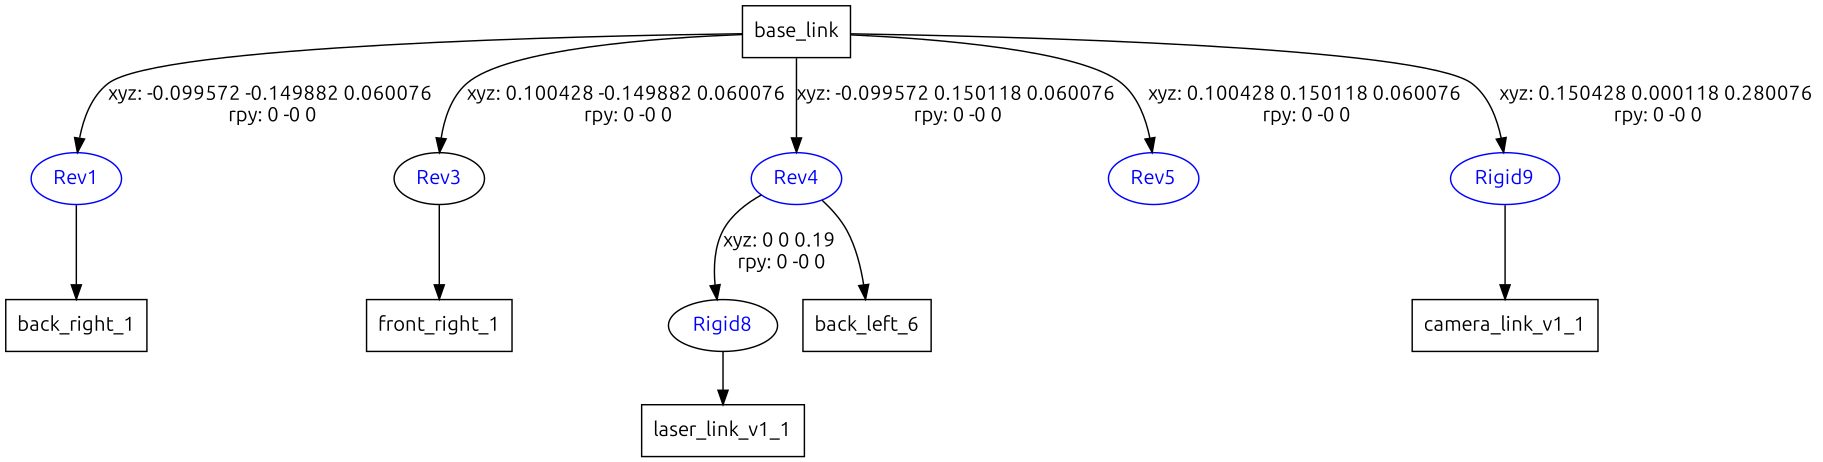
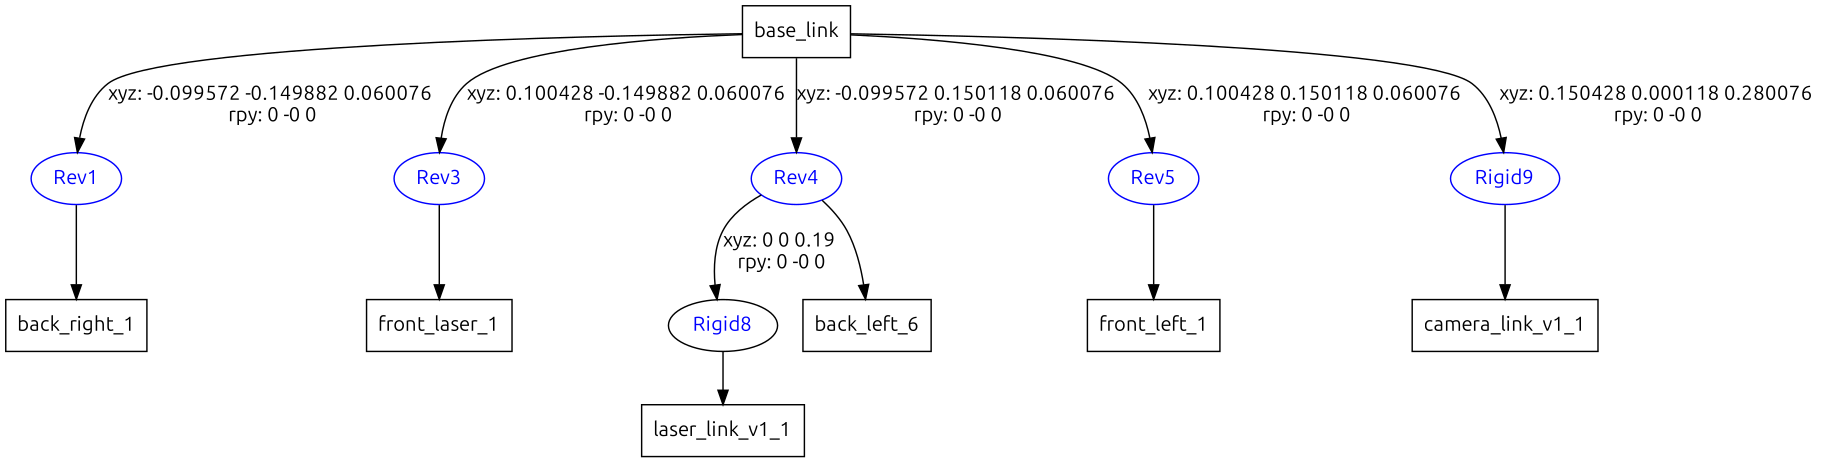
(439, 179) -> (439, 179)
(439, 326) -> (439, 326)
none -> (1154, 326)
